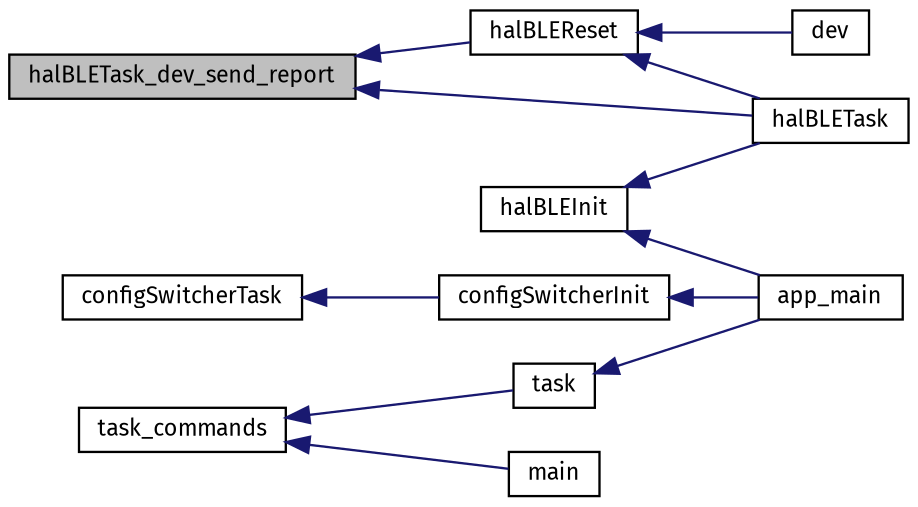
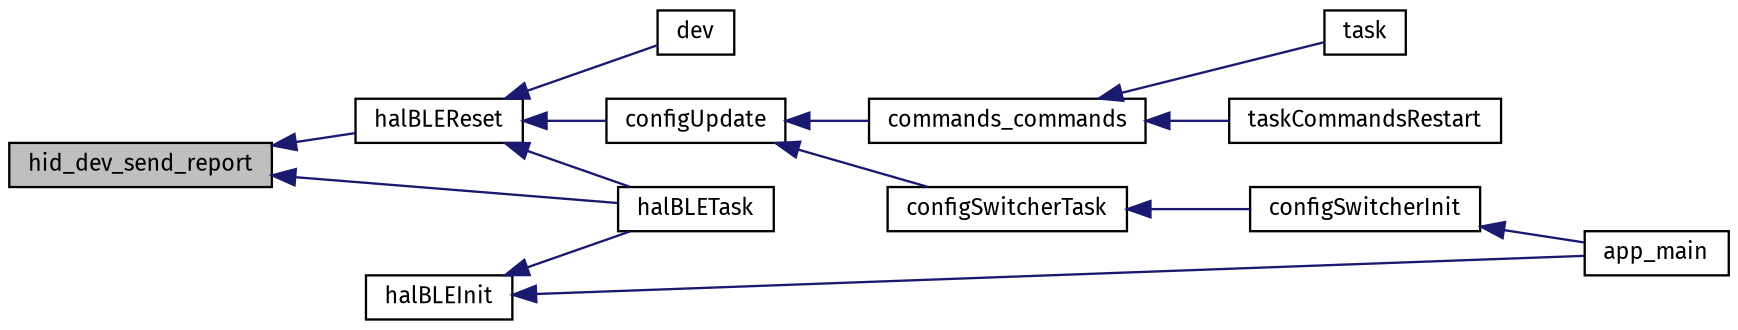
(182, 77) -> (141, 165)
none -> (696, 121)
(689, 343) -> none
(182, 430) -> (1007, 121)
(554, 474) -> (1365, 121)
